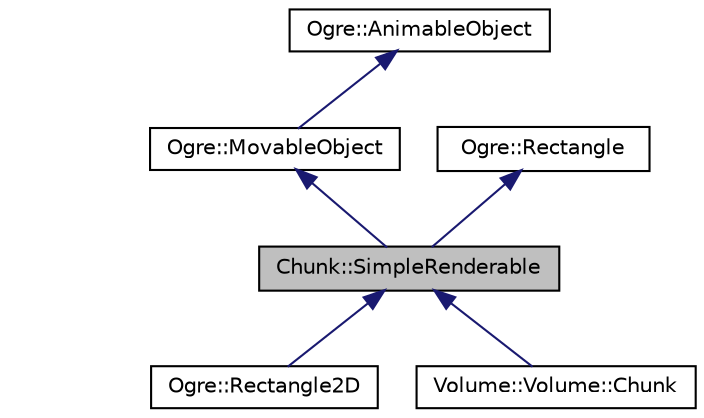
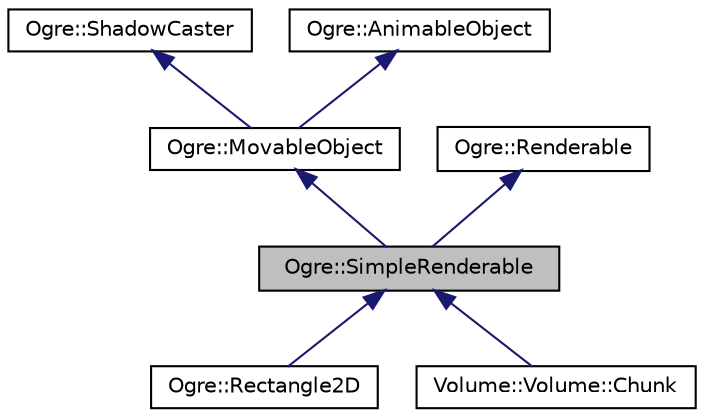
none -> (130, 30)
(544, 149) -> (544, 149)
(409, 269) -> (409, 269)
